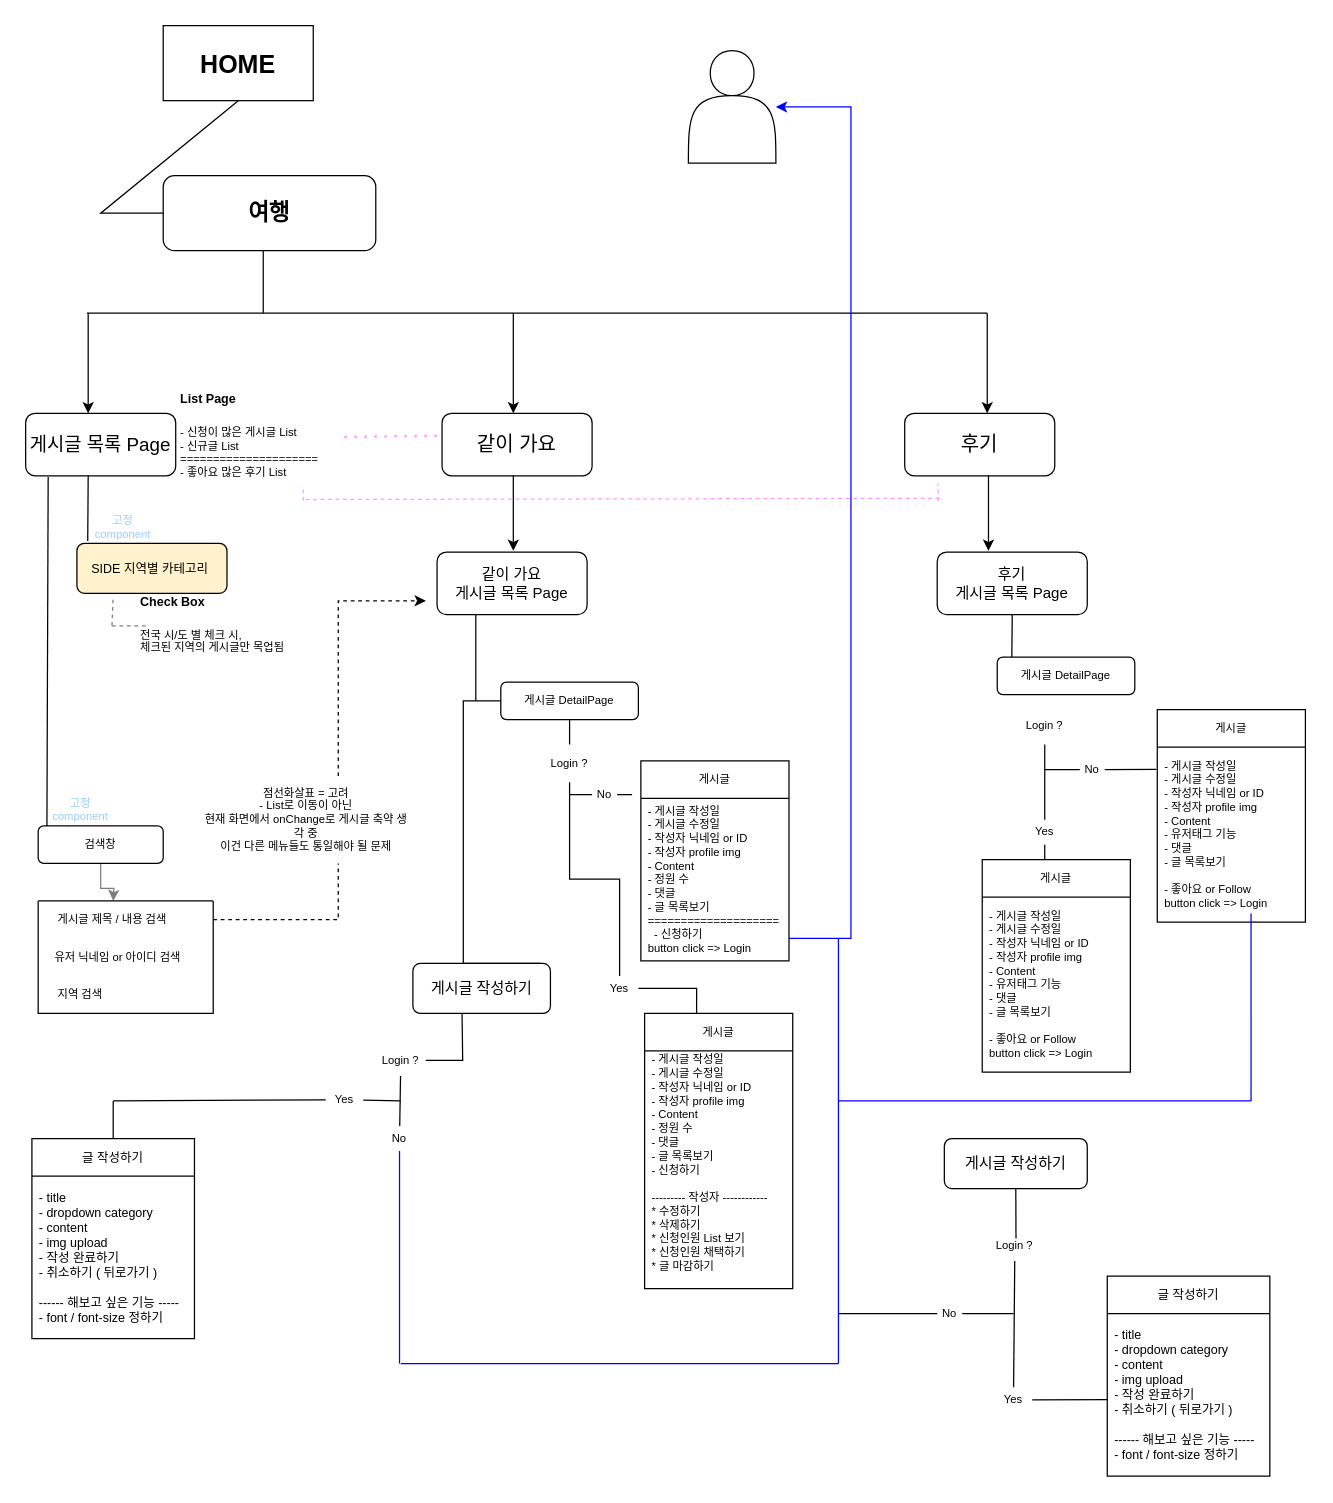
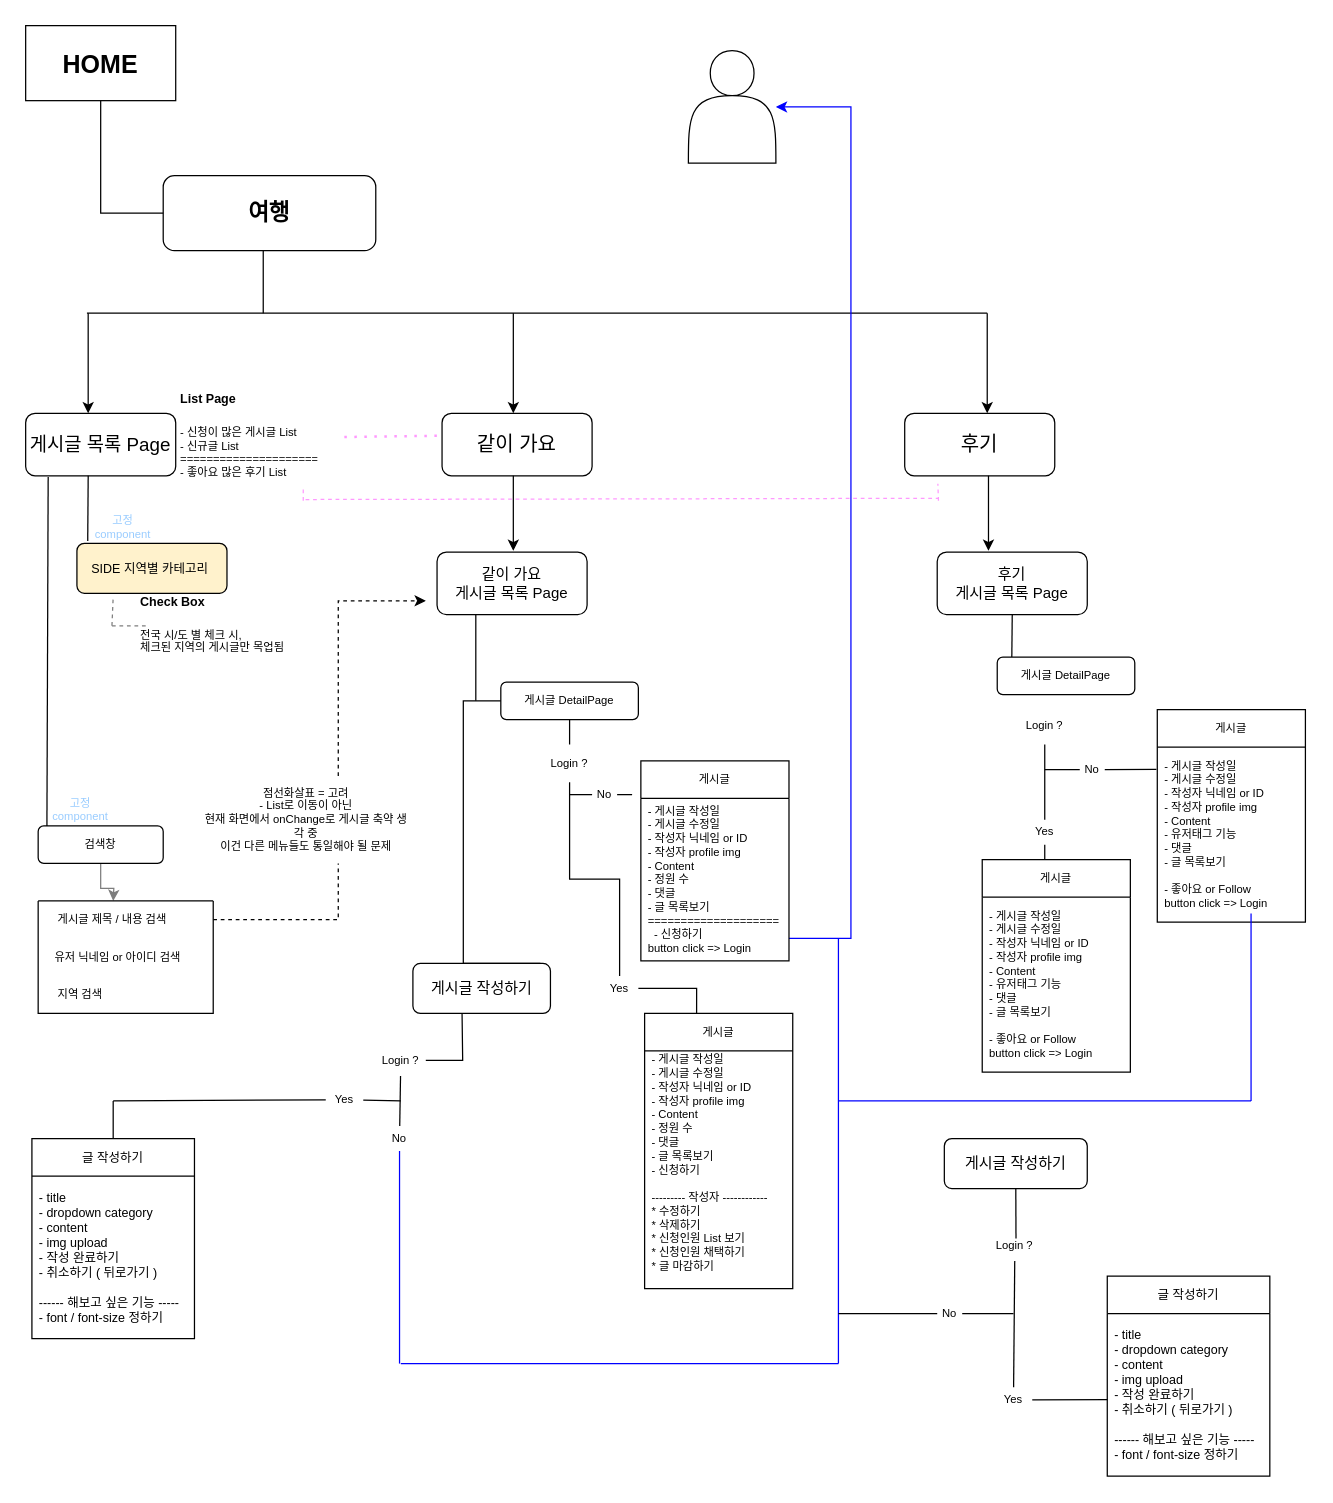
(238, 63) -> (101, 63)
